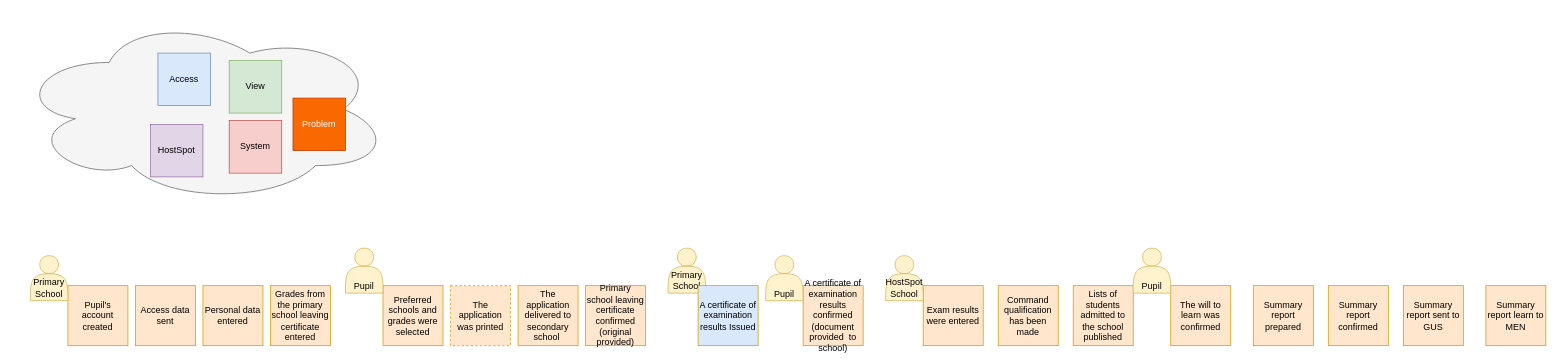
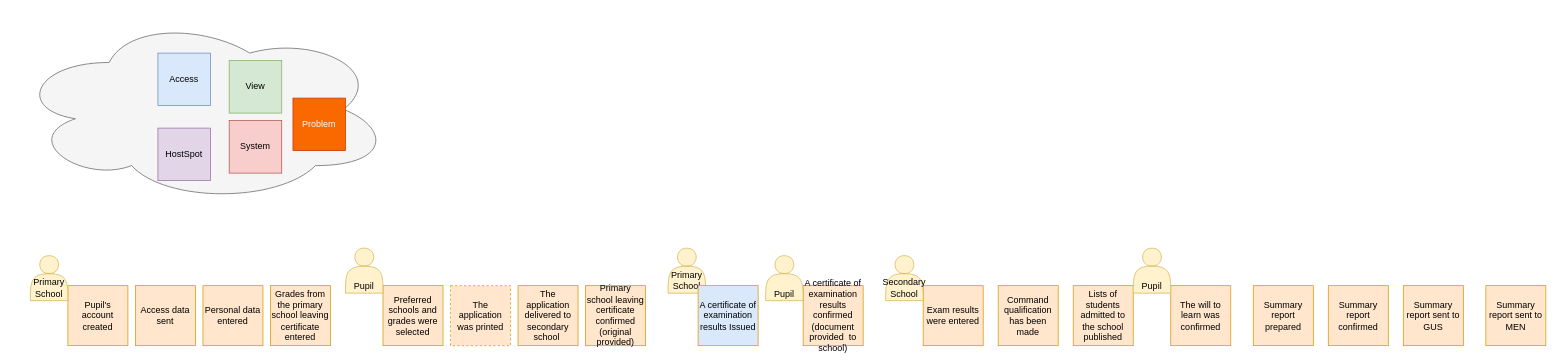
(177, 150) -> (184, 154)
(904, 287) -> (904, 282)
(1515, 315) -> (1515, 315)
